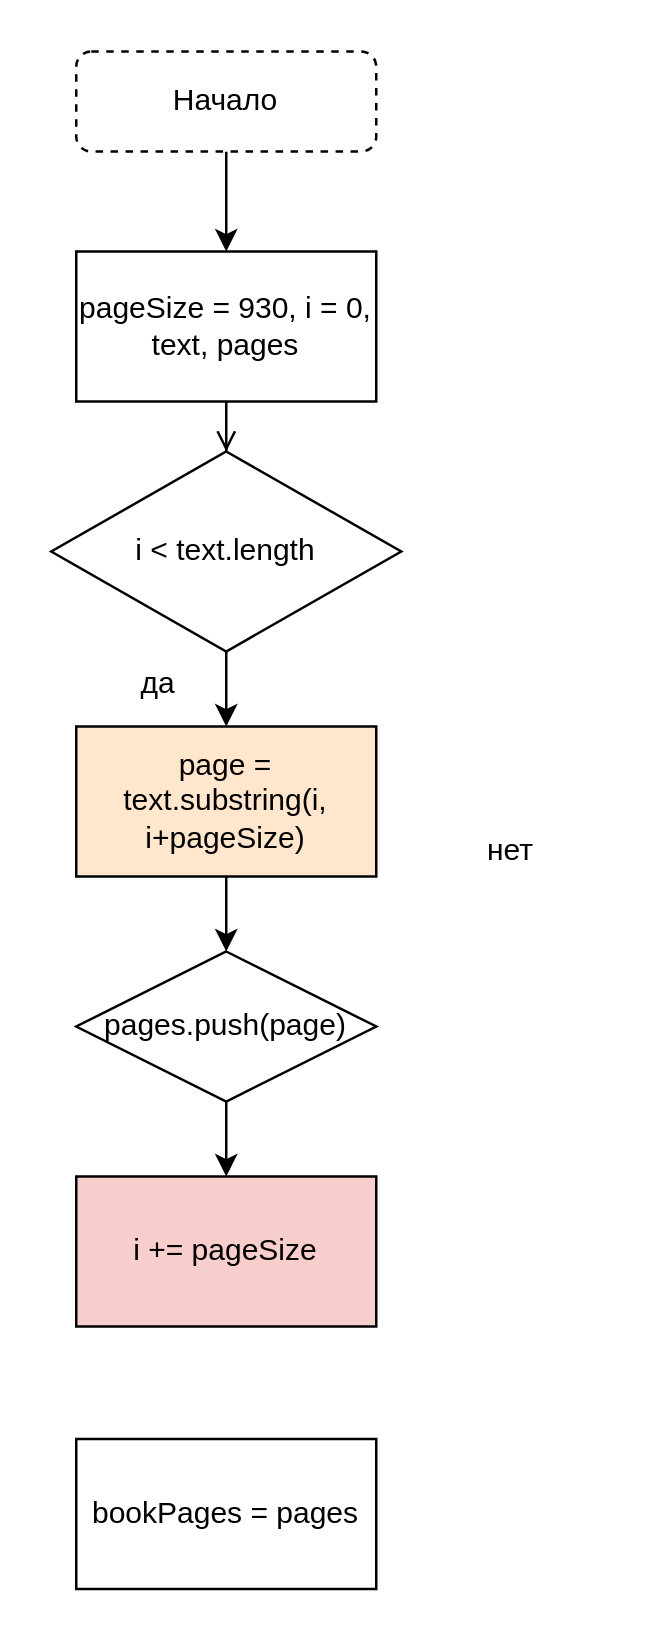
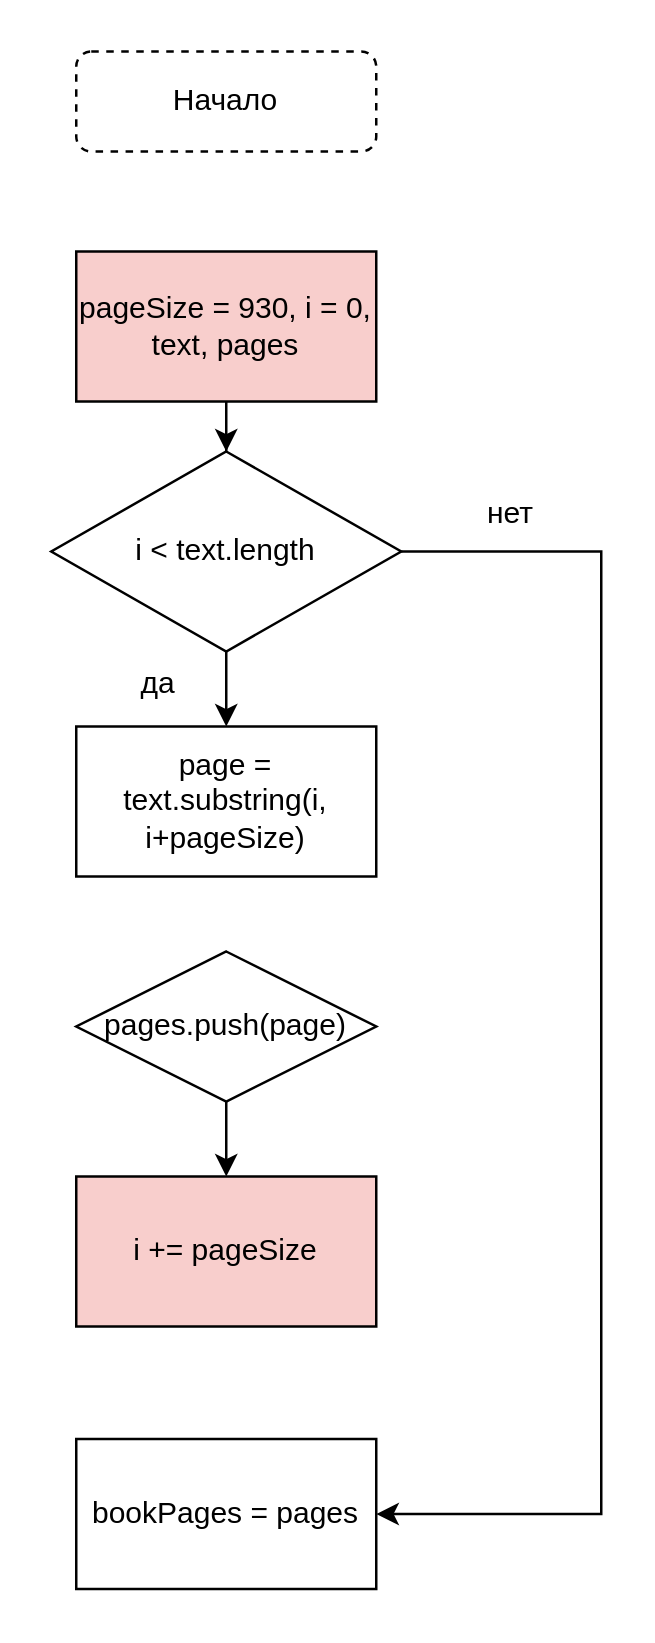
(226, 193) -> none
(226, 326) -> (226, 326)
(226, 437) -> (226, 433)
(226, 801) -> (226, 801)
(511, 851) -> (511, 514)
(226, 922) -> none
none -> (601, 1037)
